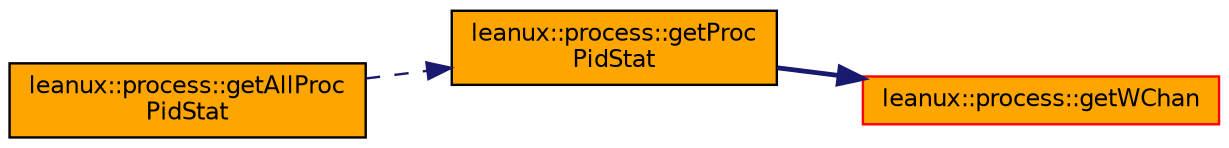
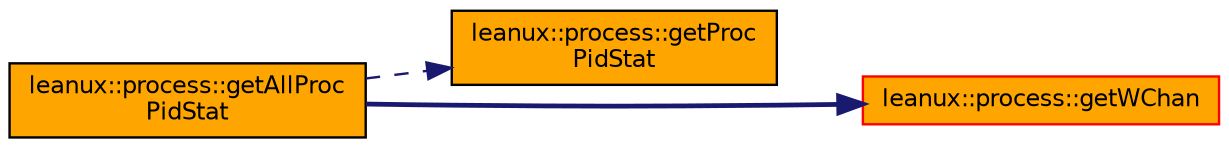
(808, 72) -> (602, 106)
